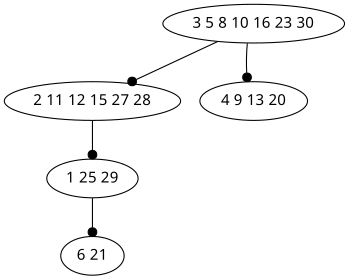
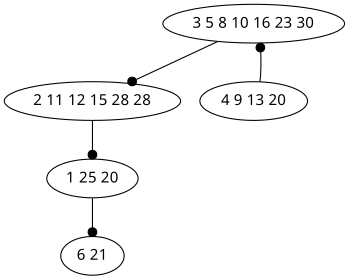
(246, 58) -> (261, 67)
(92, 101) -> (92, 101)
(92, 178) -> (92, 178)
